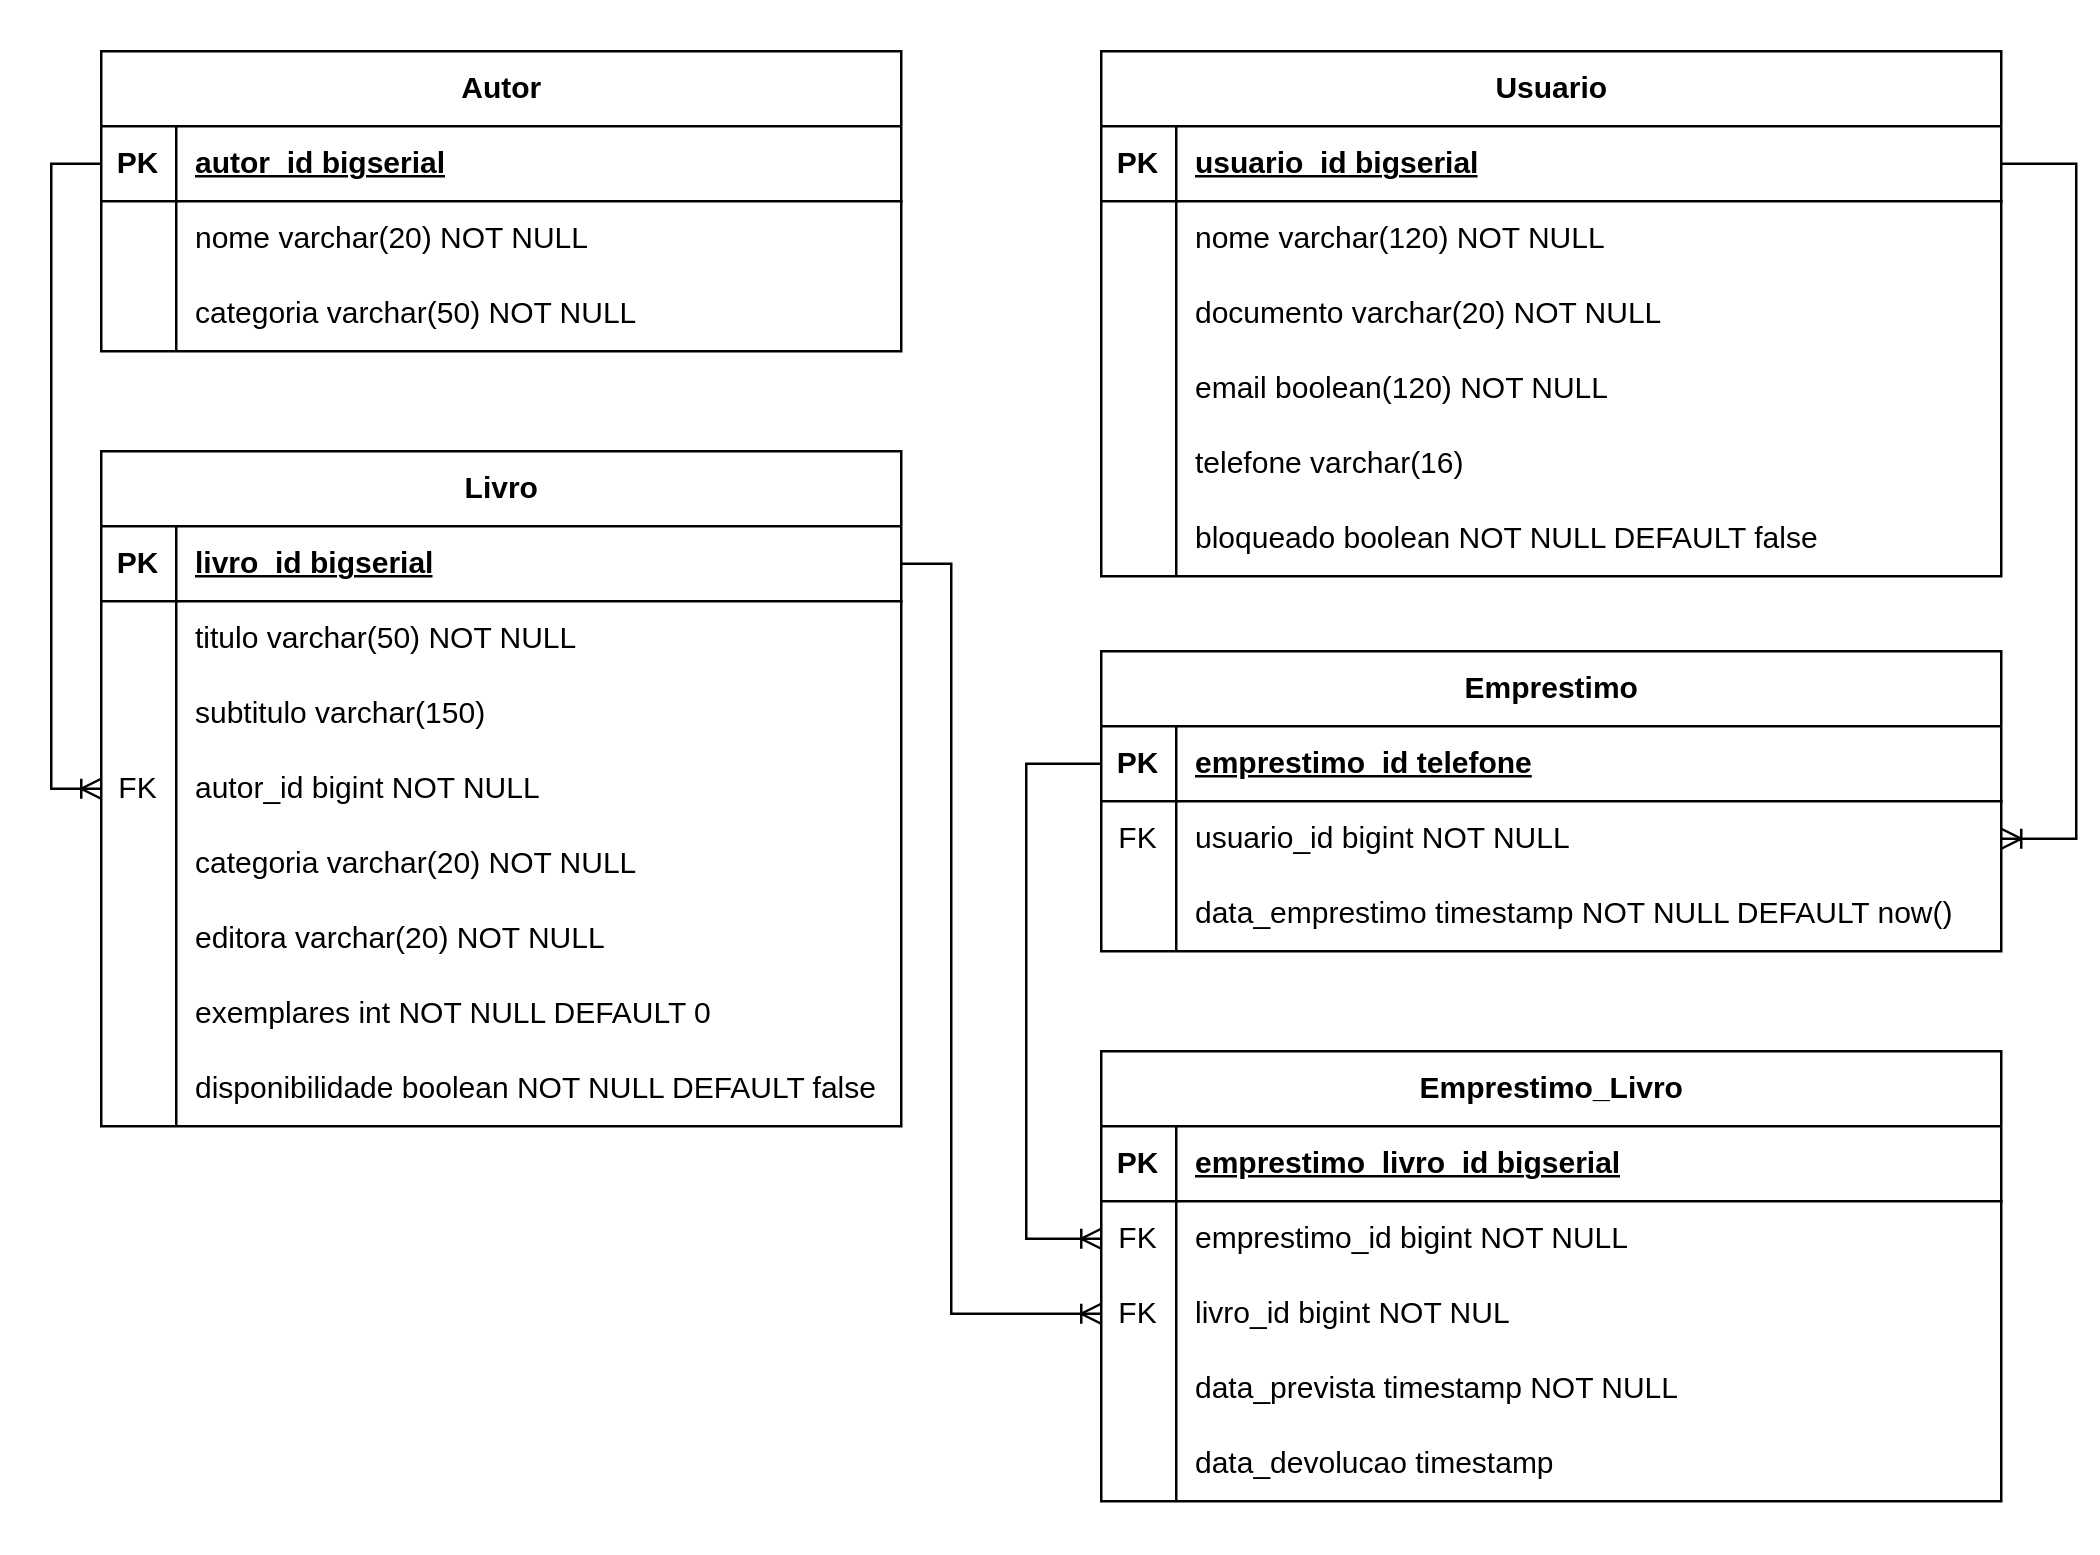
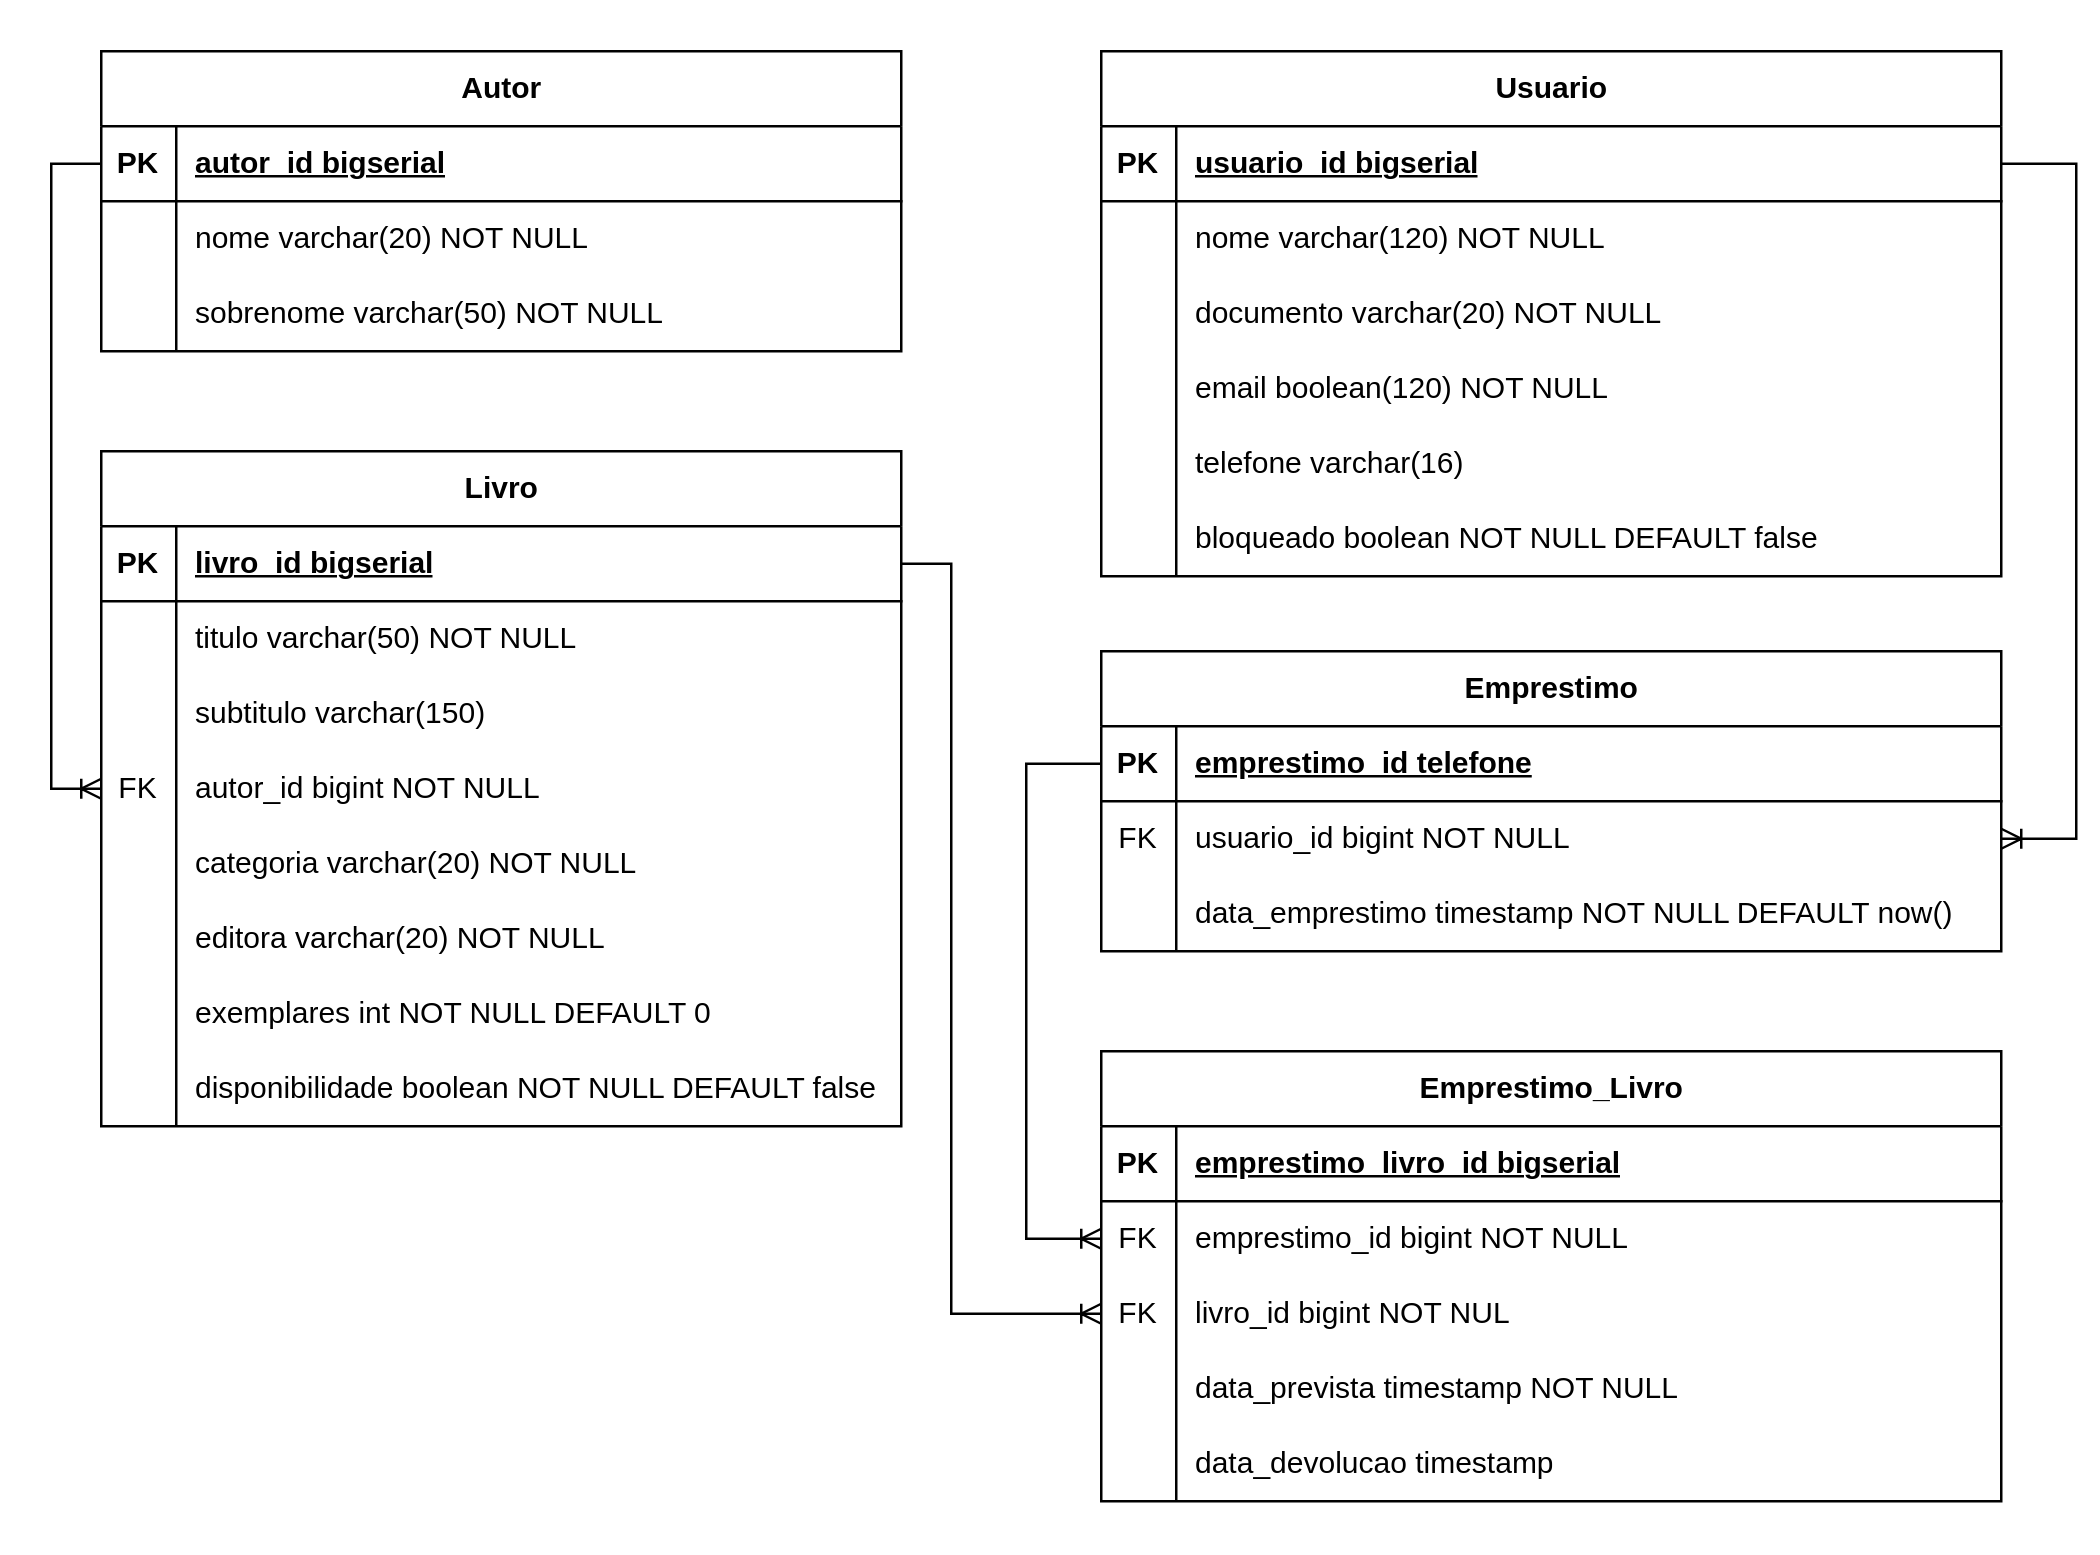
(433, 314) -> (437, 314)
